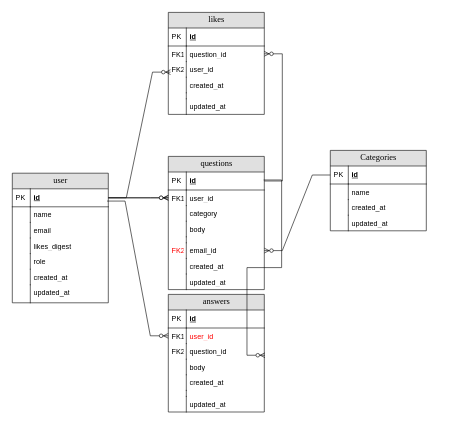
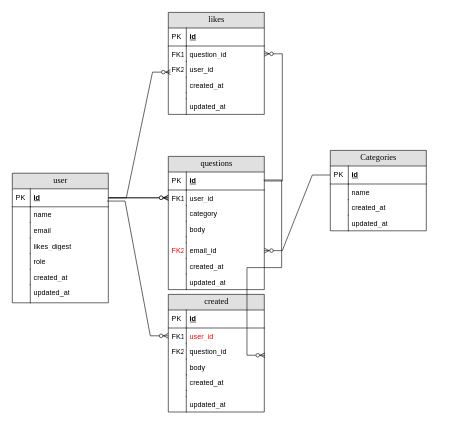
(217, 302) -> (217, 302)
